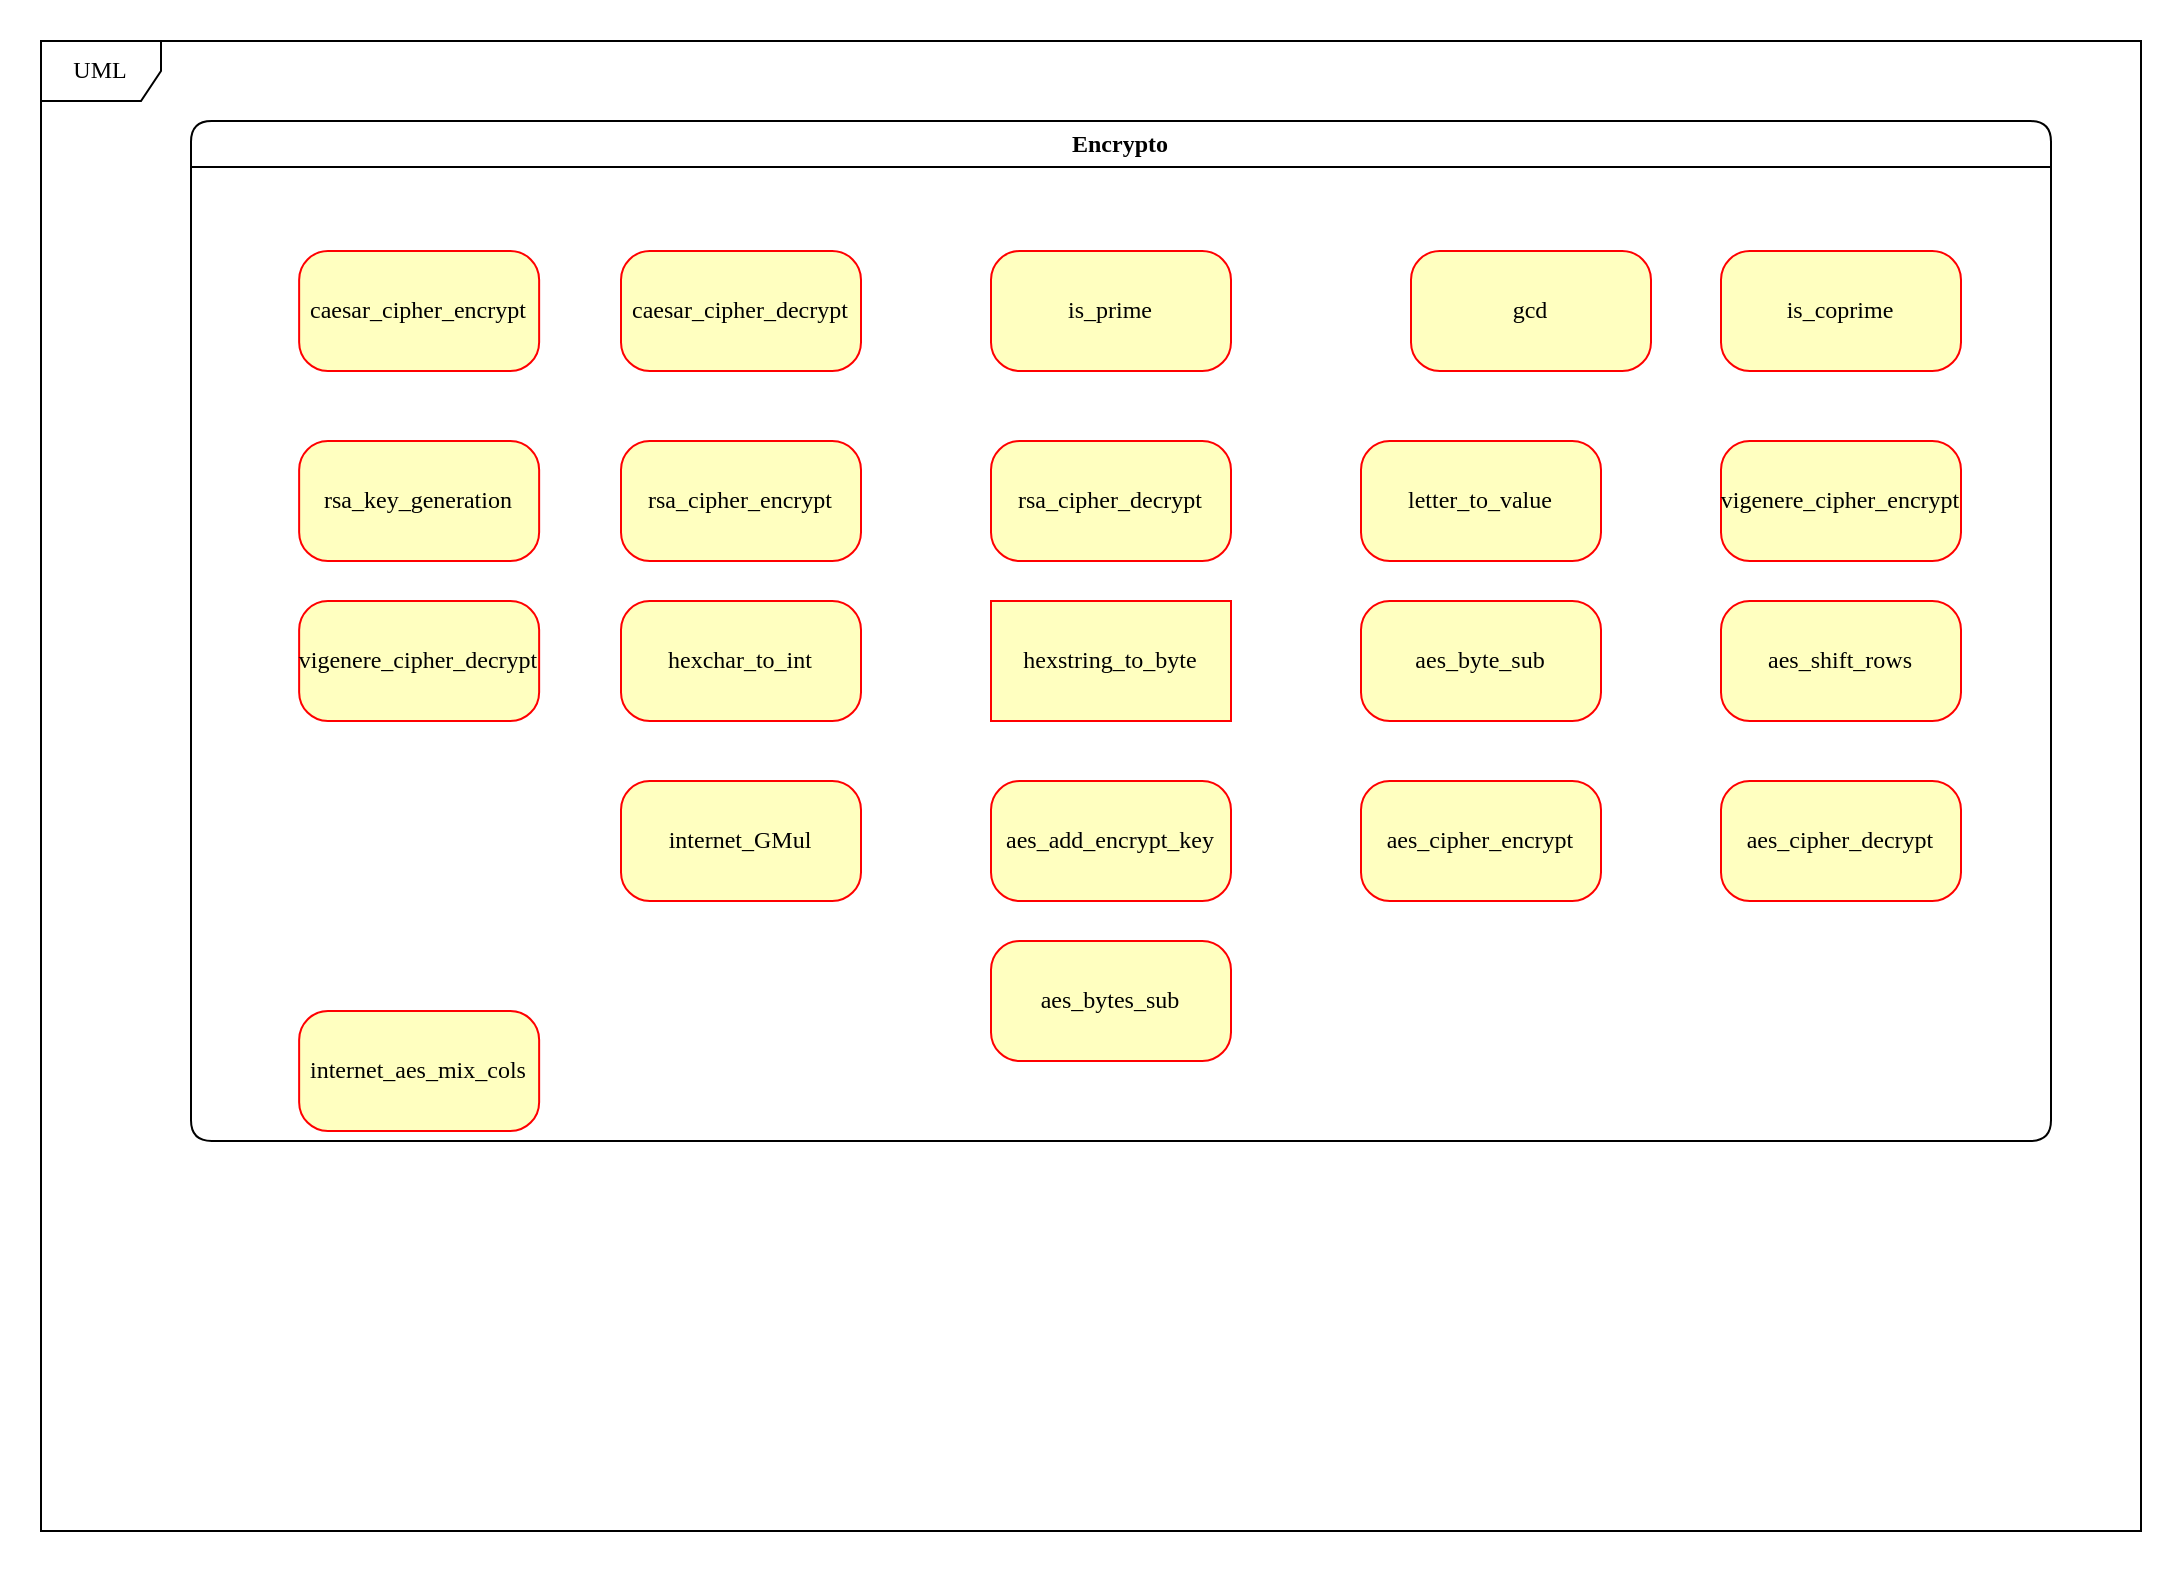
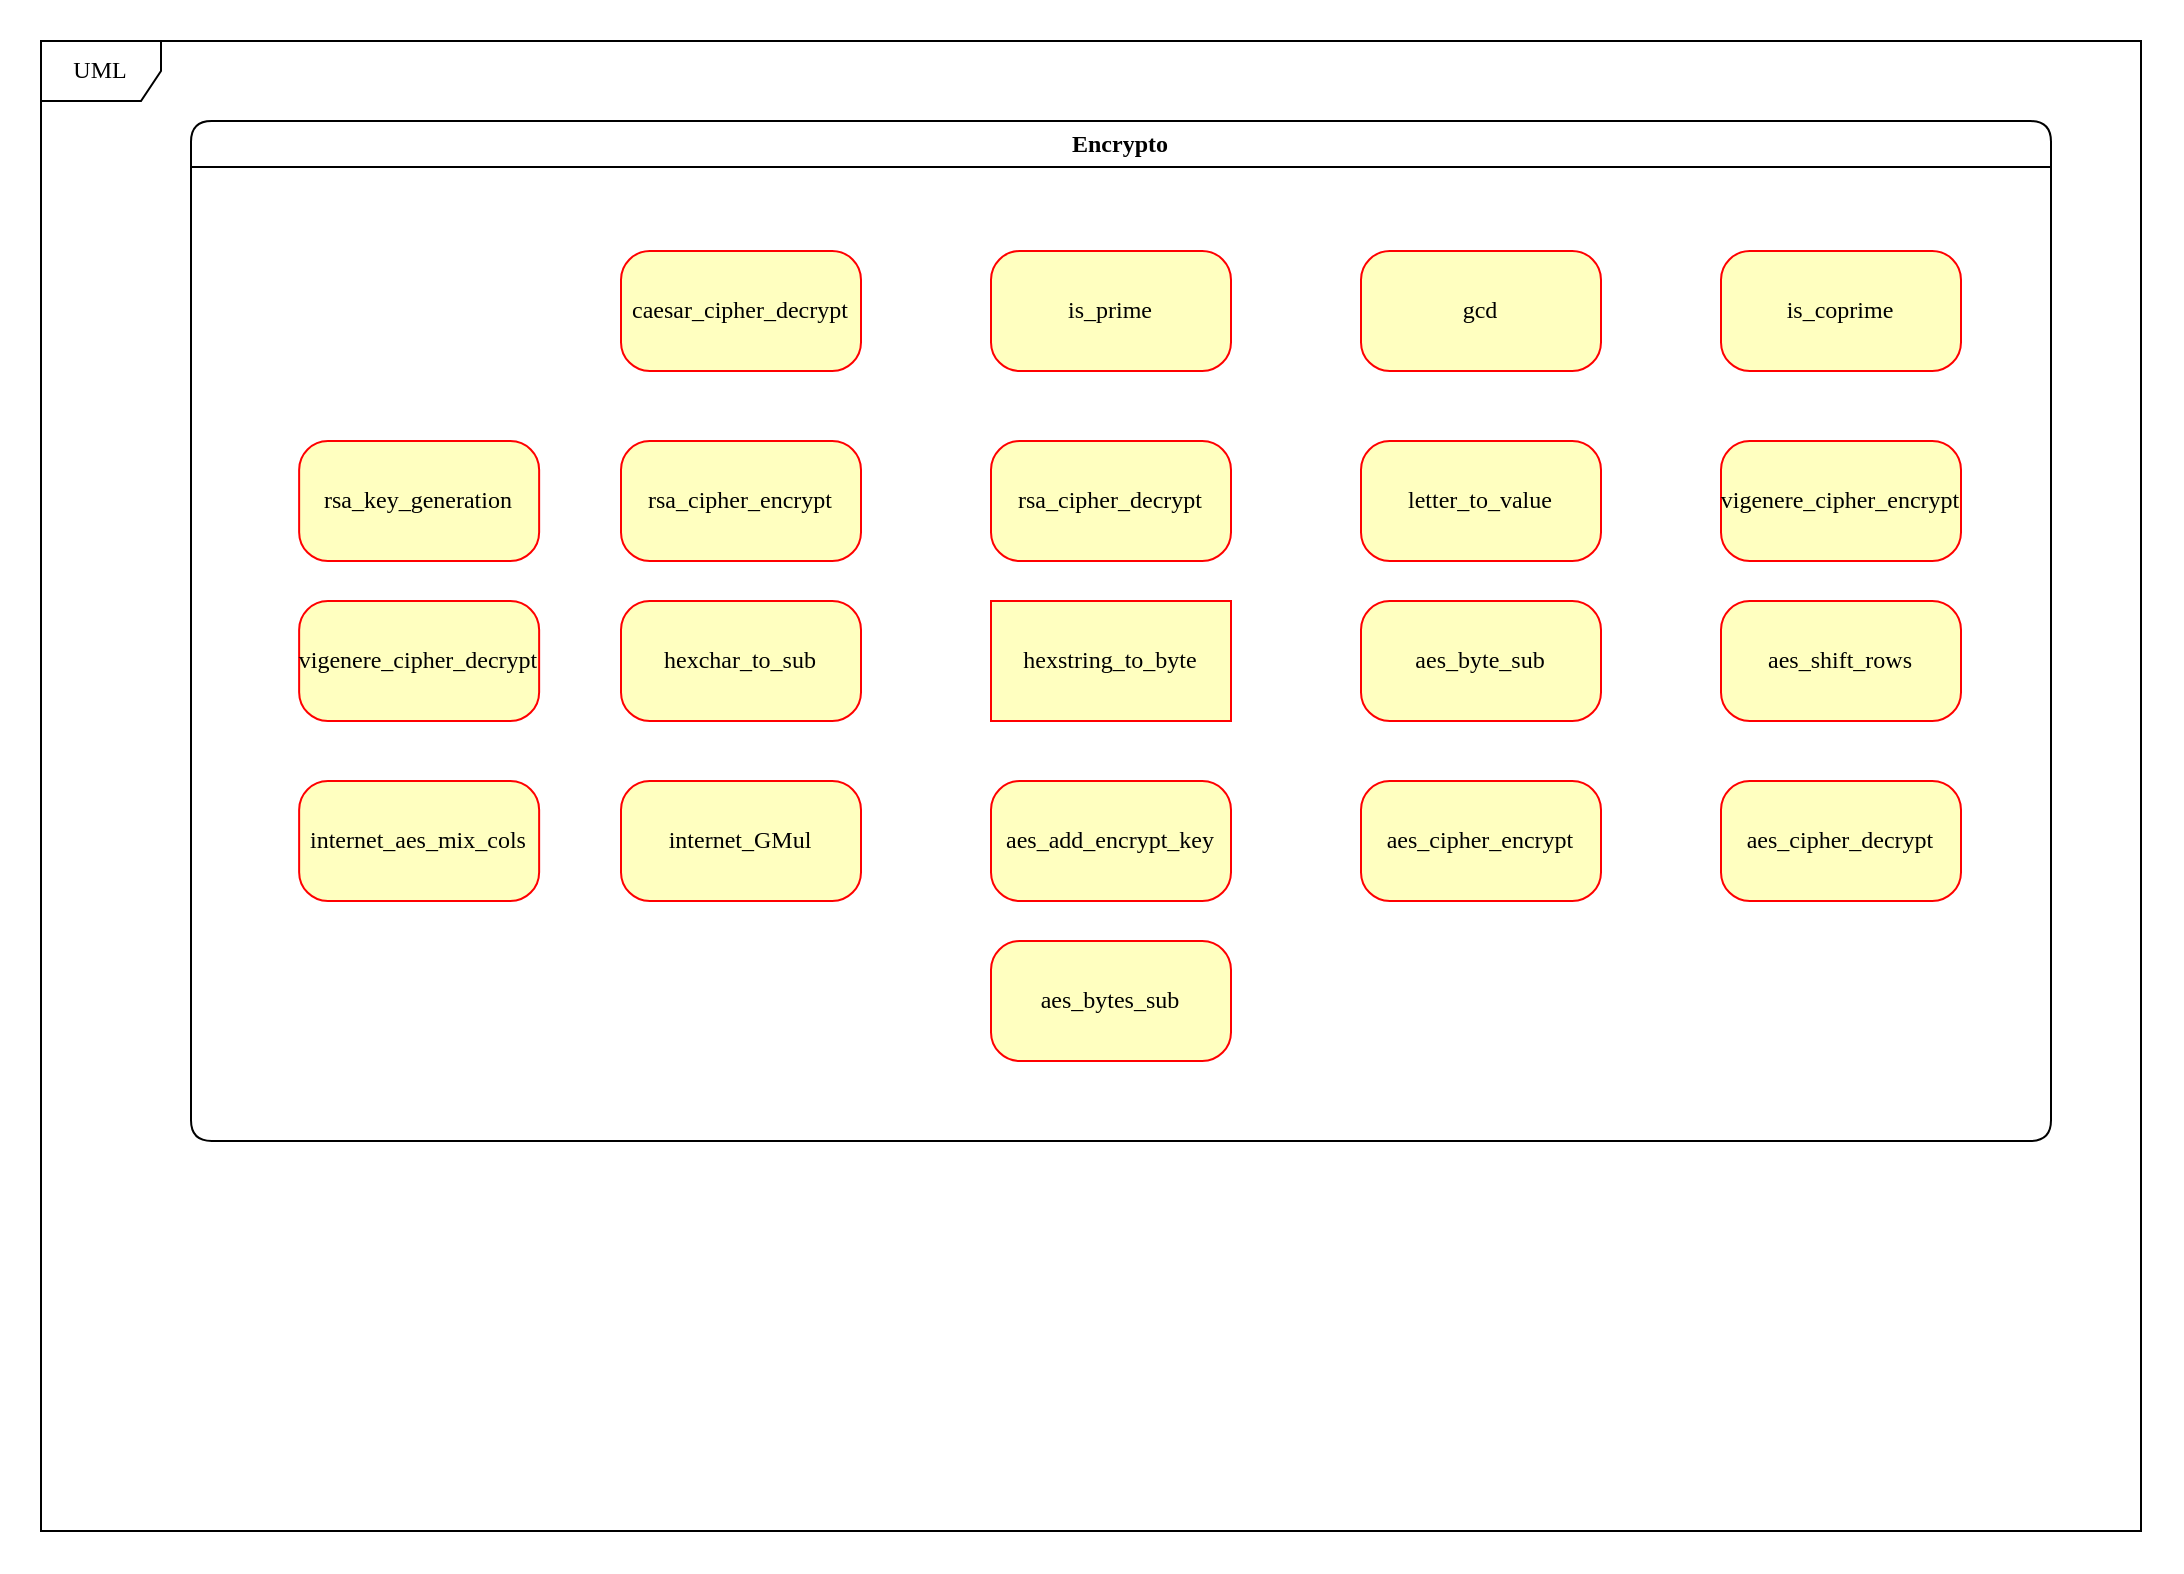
(419, 311) -> none
(1531, 311) -> (1481, 311)
(741, 661) -> (741, 661)
(419, 1071) -> (419, 841)
